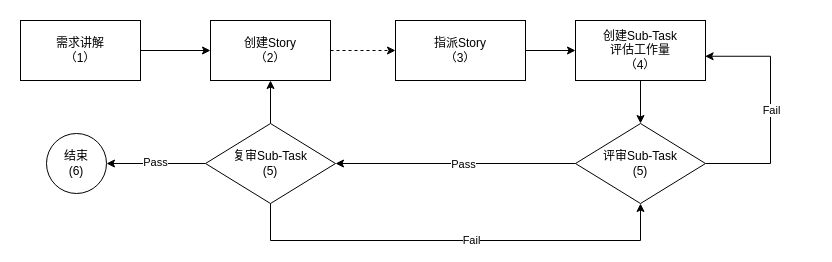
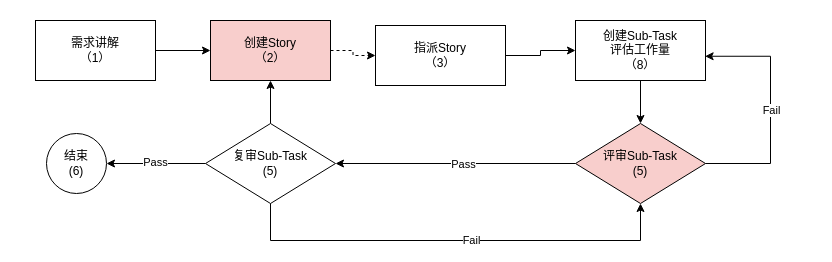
(81, 51) -> (96, 51)
(271, 51) -> (271, 51)
(461, 51) -> (441, 56)
(641, 51) -> (641, 51)
(641, 164) -> (641, 164)
